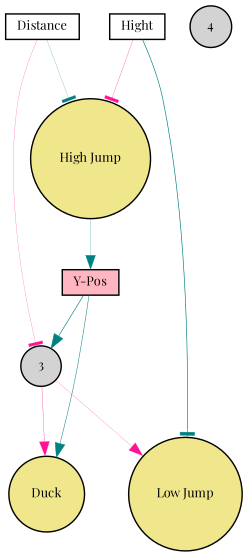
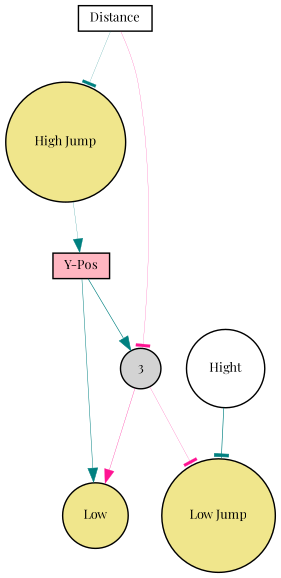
(137, 27) -> (226, 369)
(211, 27) -> none
(123, 67) -> none
(94, 413) -> (169, 422)
(47, 494) -> (95, 516)
